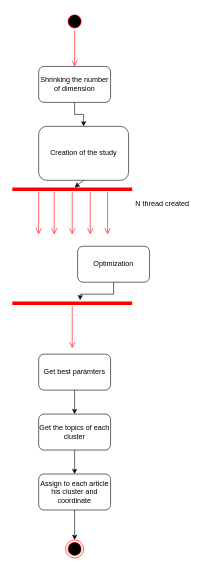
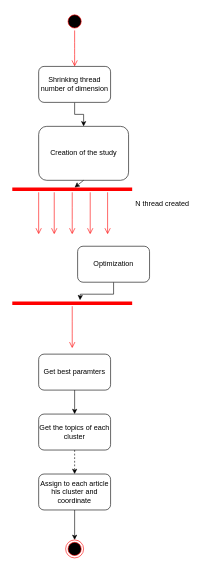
(75, 84) -> (75, 84)
(75, 459) -> (75, 459)
